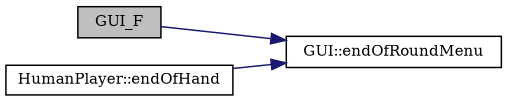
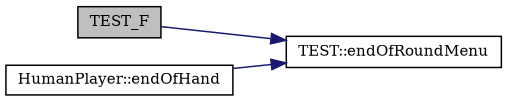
(119, 22) -> (119, 22)
(394, 52) -> (394, 52)
